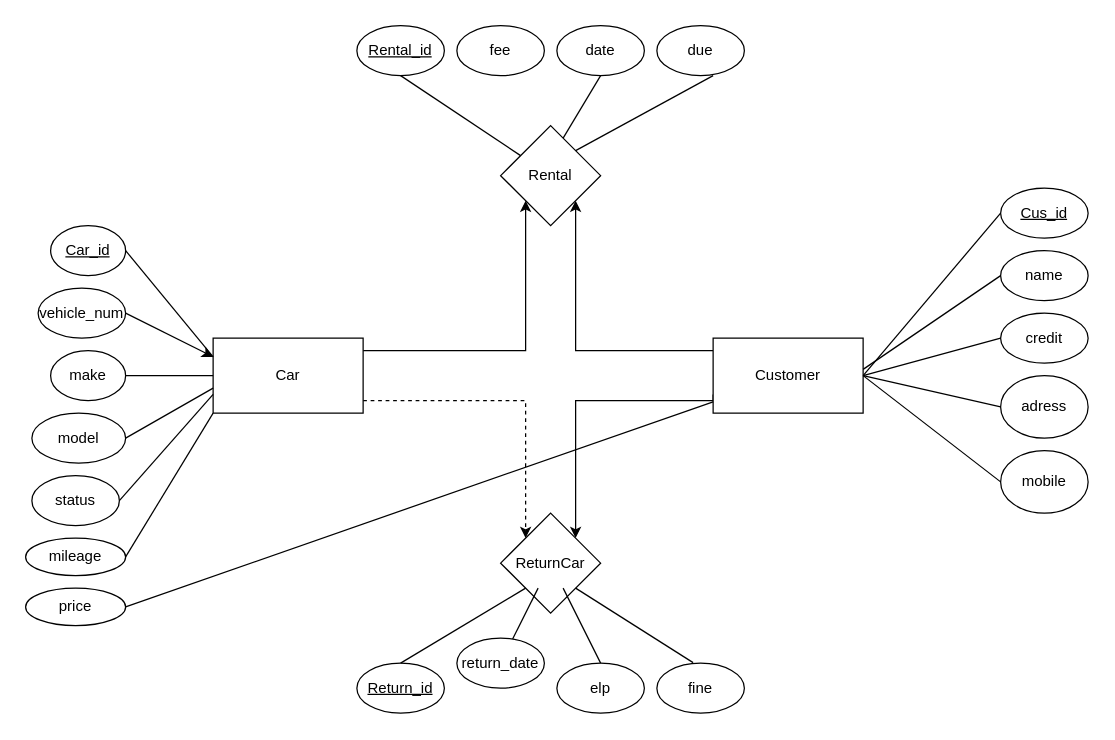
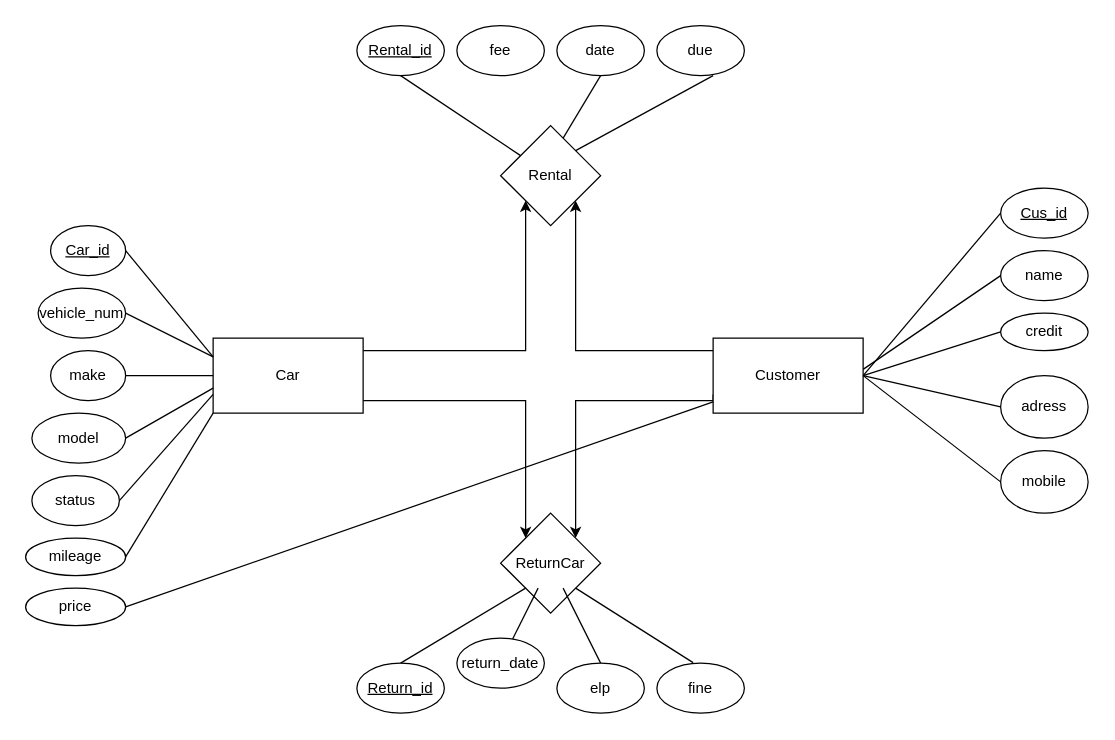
(1044, 338) -> (1044, 332)
(204, 352) -> (207, 354)
(510, 401) -> (510, 401)
